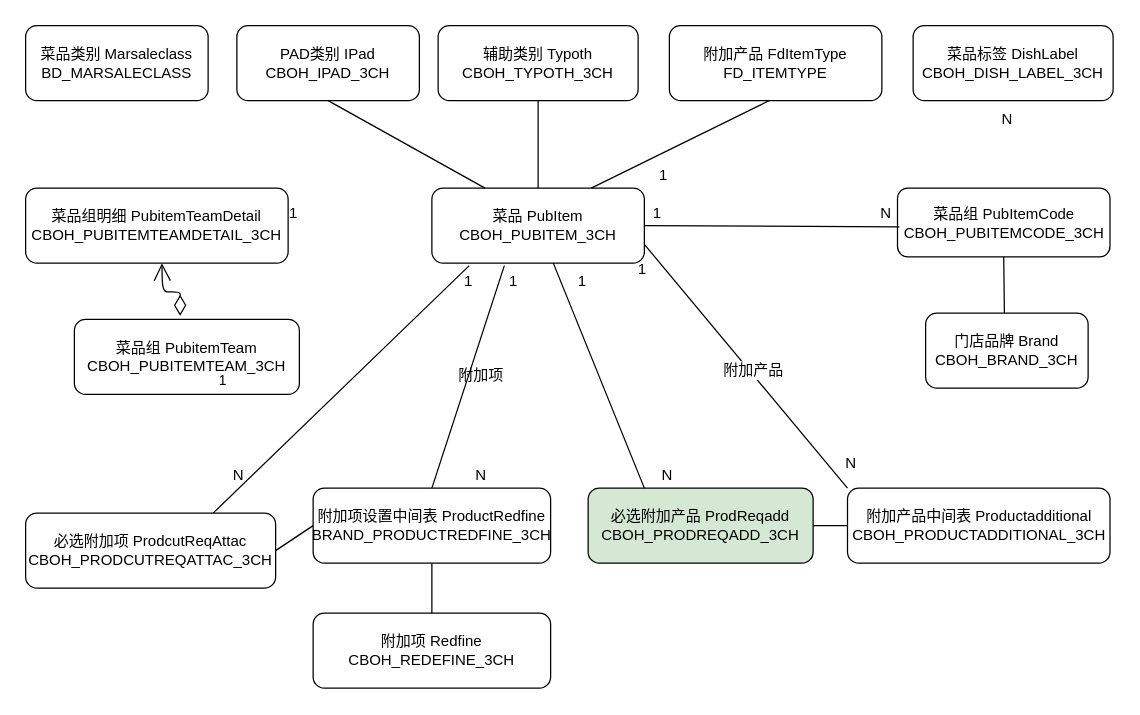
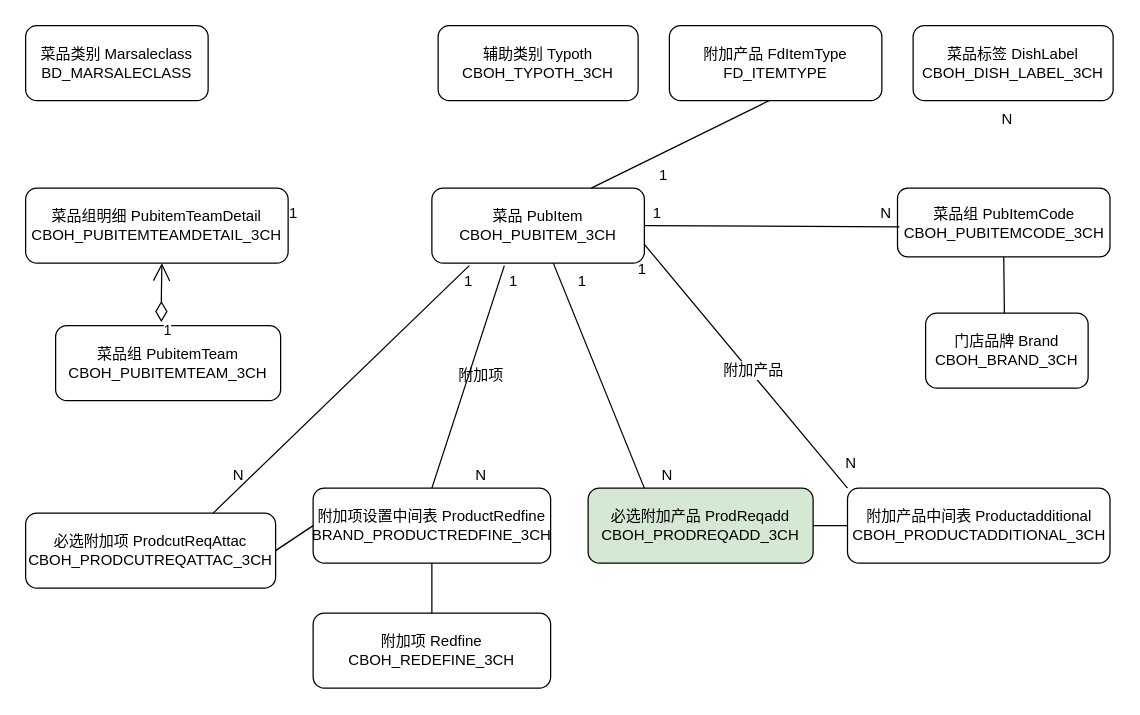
(328, 63) -> none
(407, 145) -> none
(538, 145) -> none
(187, 357) -> (168, 363)
